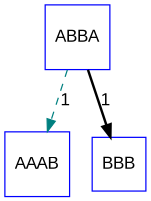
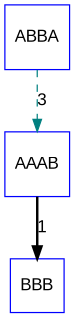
(97, 98) -> (37, 222)
(65, 101) -> (42, 101)
